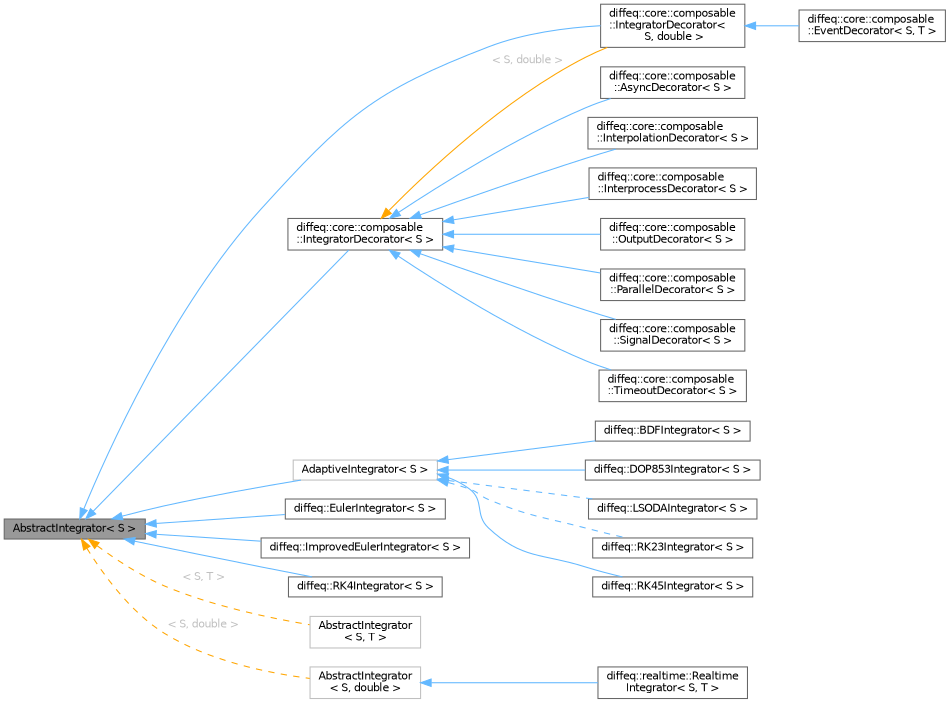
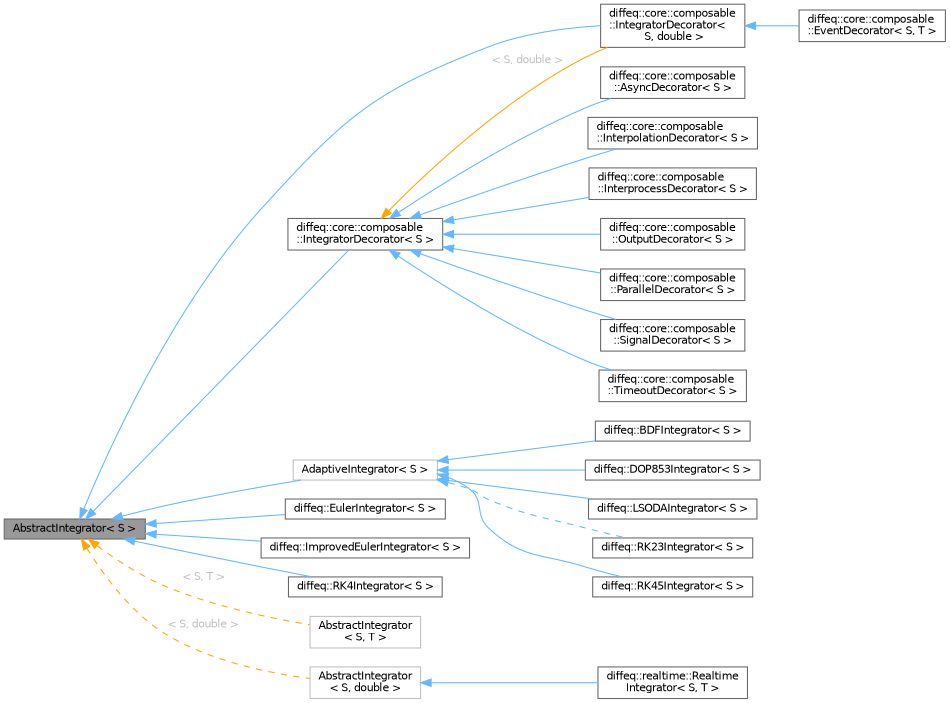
(521, 490) -> (521, 490)
